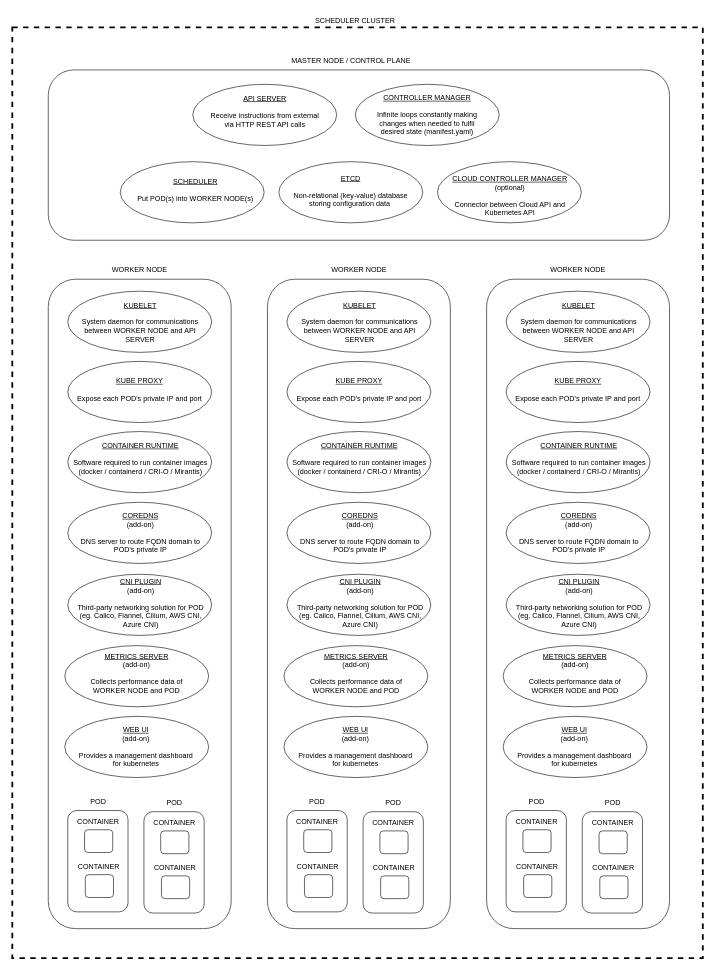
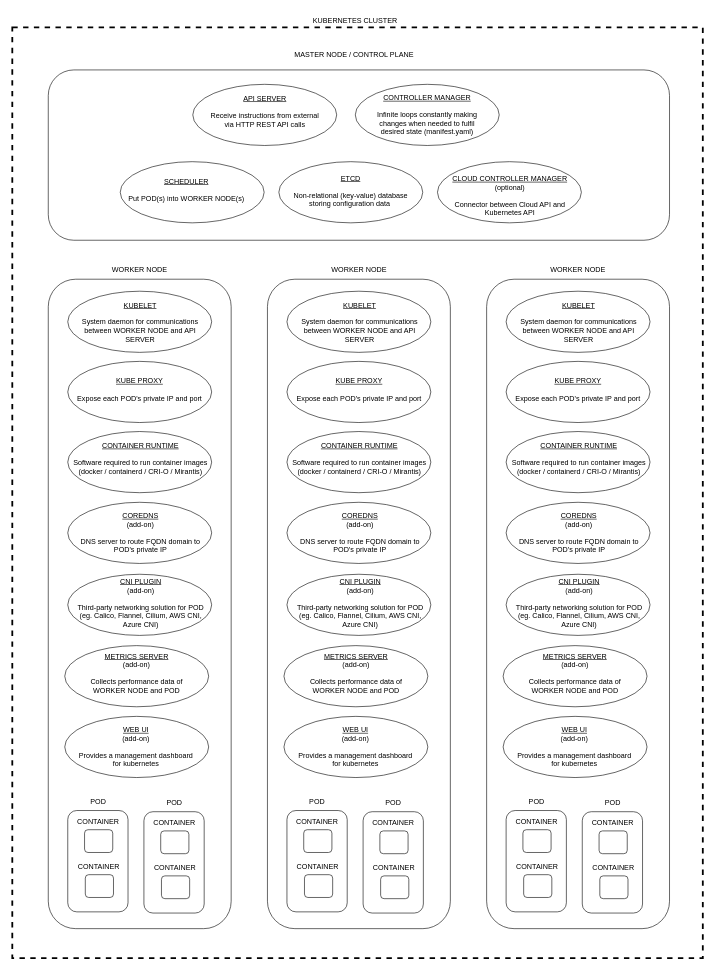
(356, 21) -> (356, 21)
(351, 61) -> (354, 55)
(195, 190) -> (186, 190)
